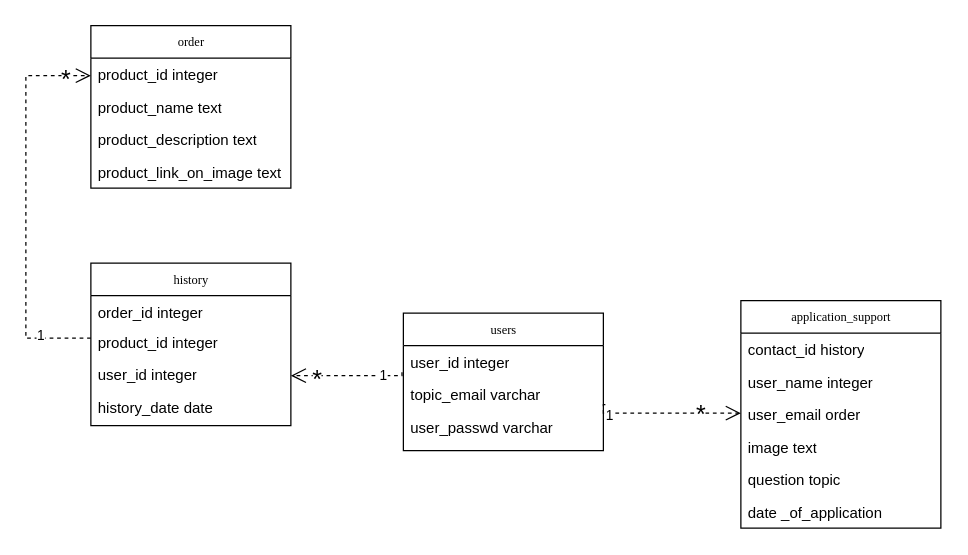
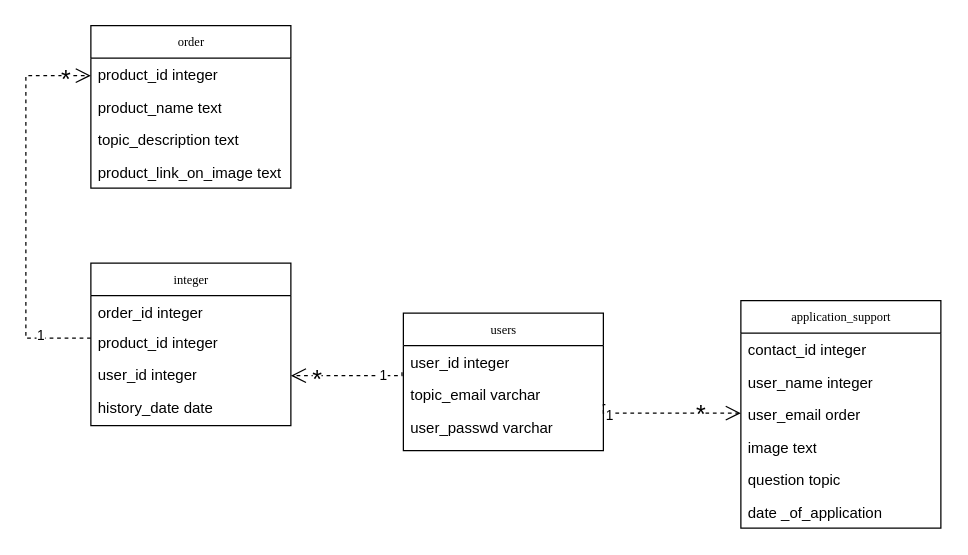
(192, 150) -> (183, 141)
(191, 279) -> (191, 279)
(818, 351) -> (818, 351)
